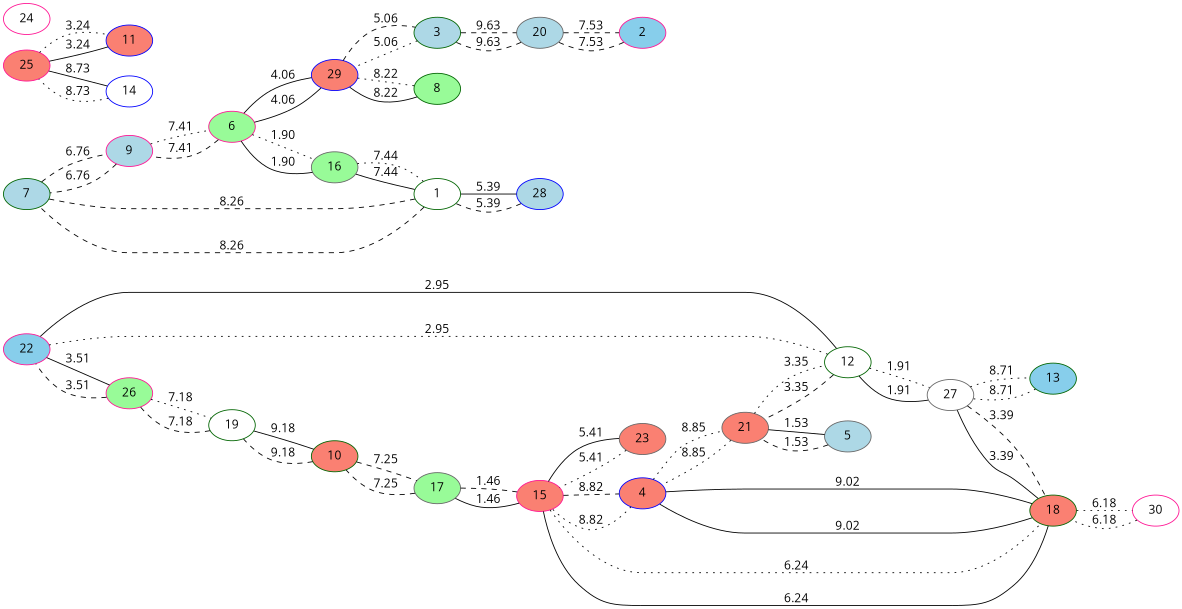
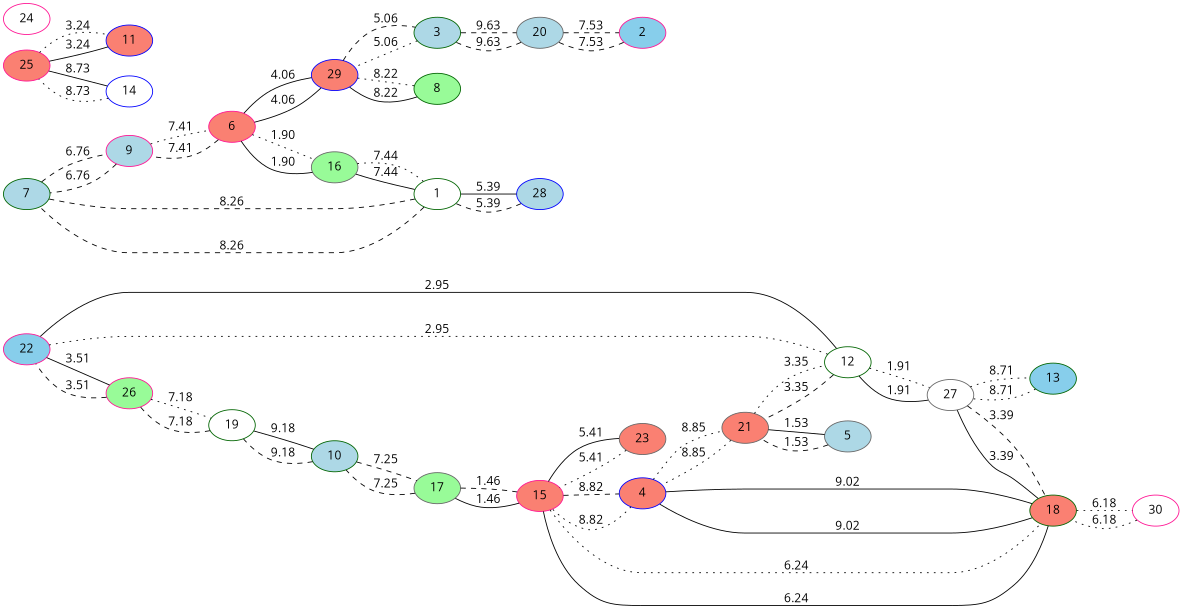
(232, 127) -> (232, 127)
(335, 456) -> (335, 456)
